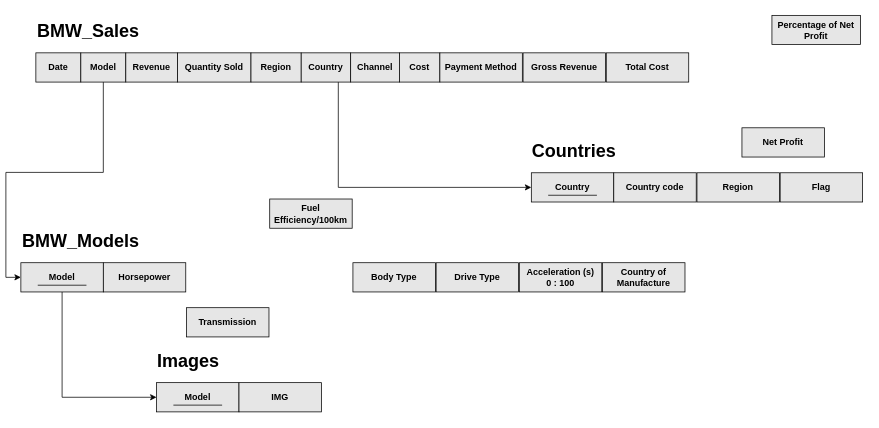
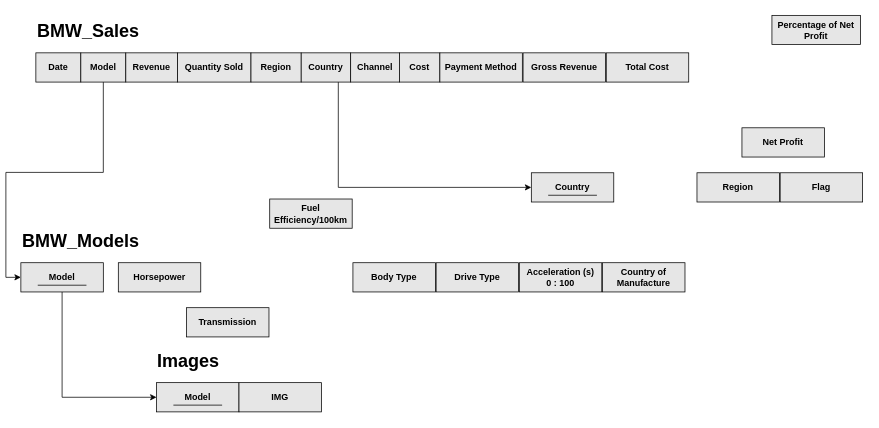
(598, 150) -> none
(655, 188) -> none
(144, 278) -> (159, 278)
